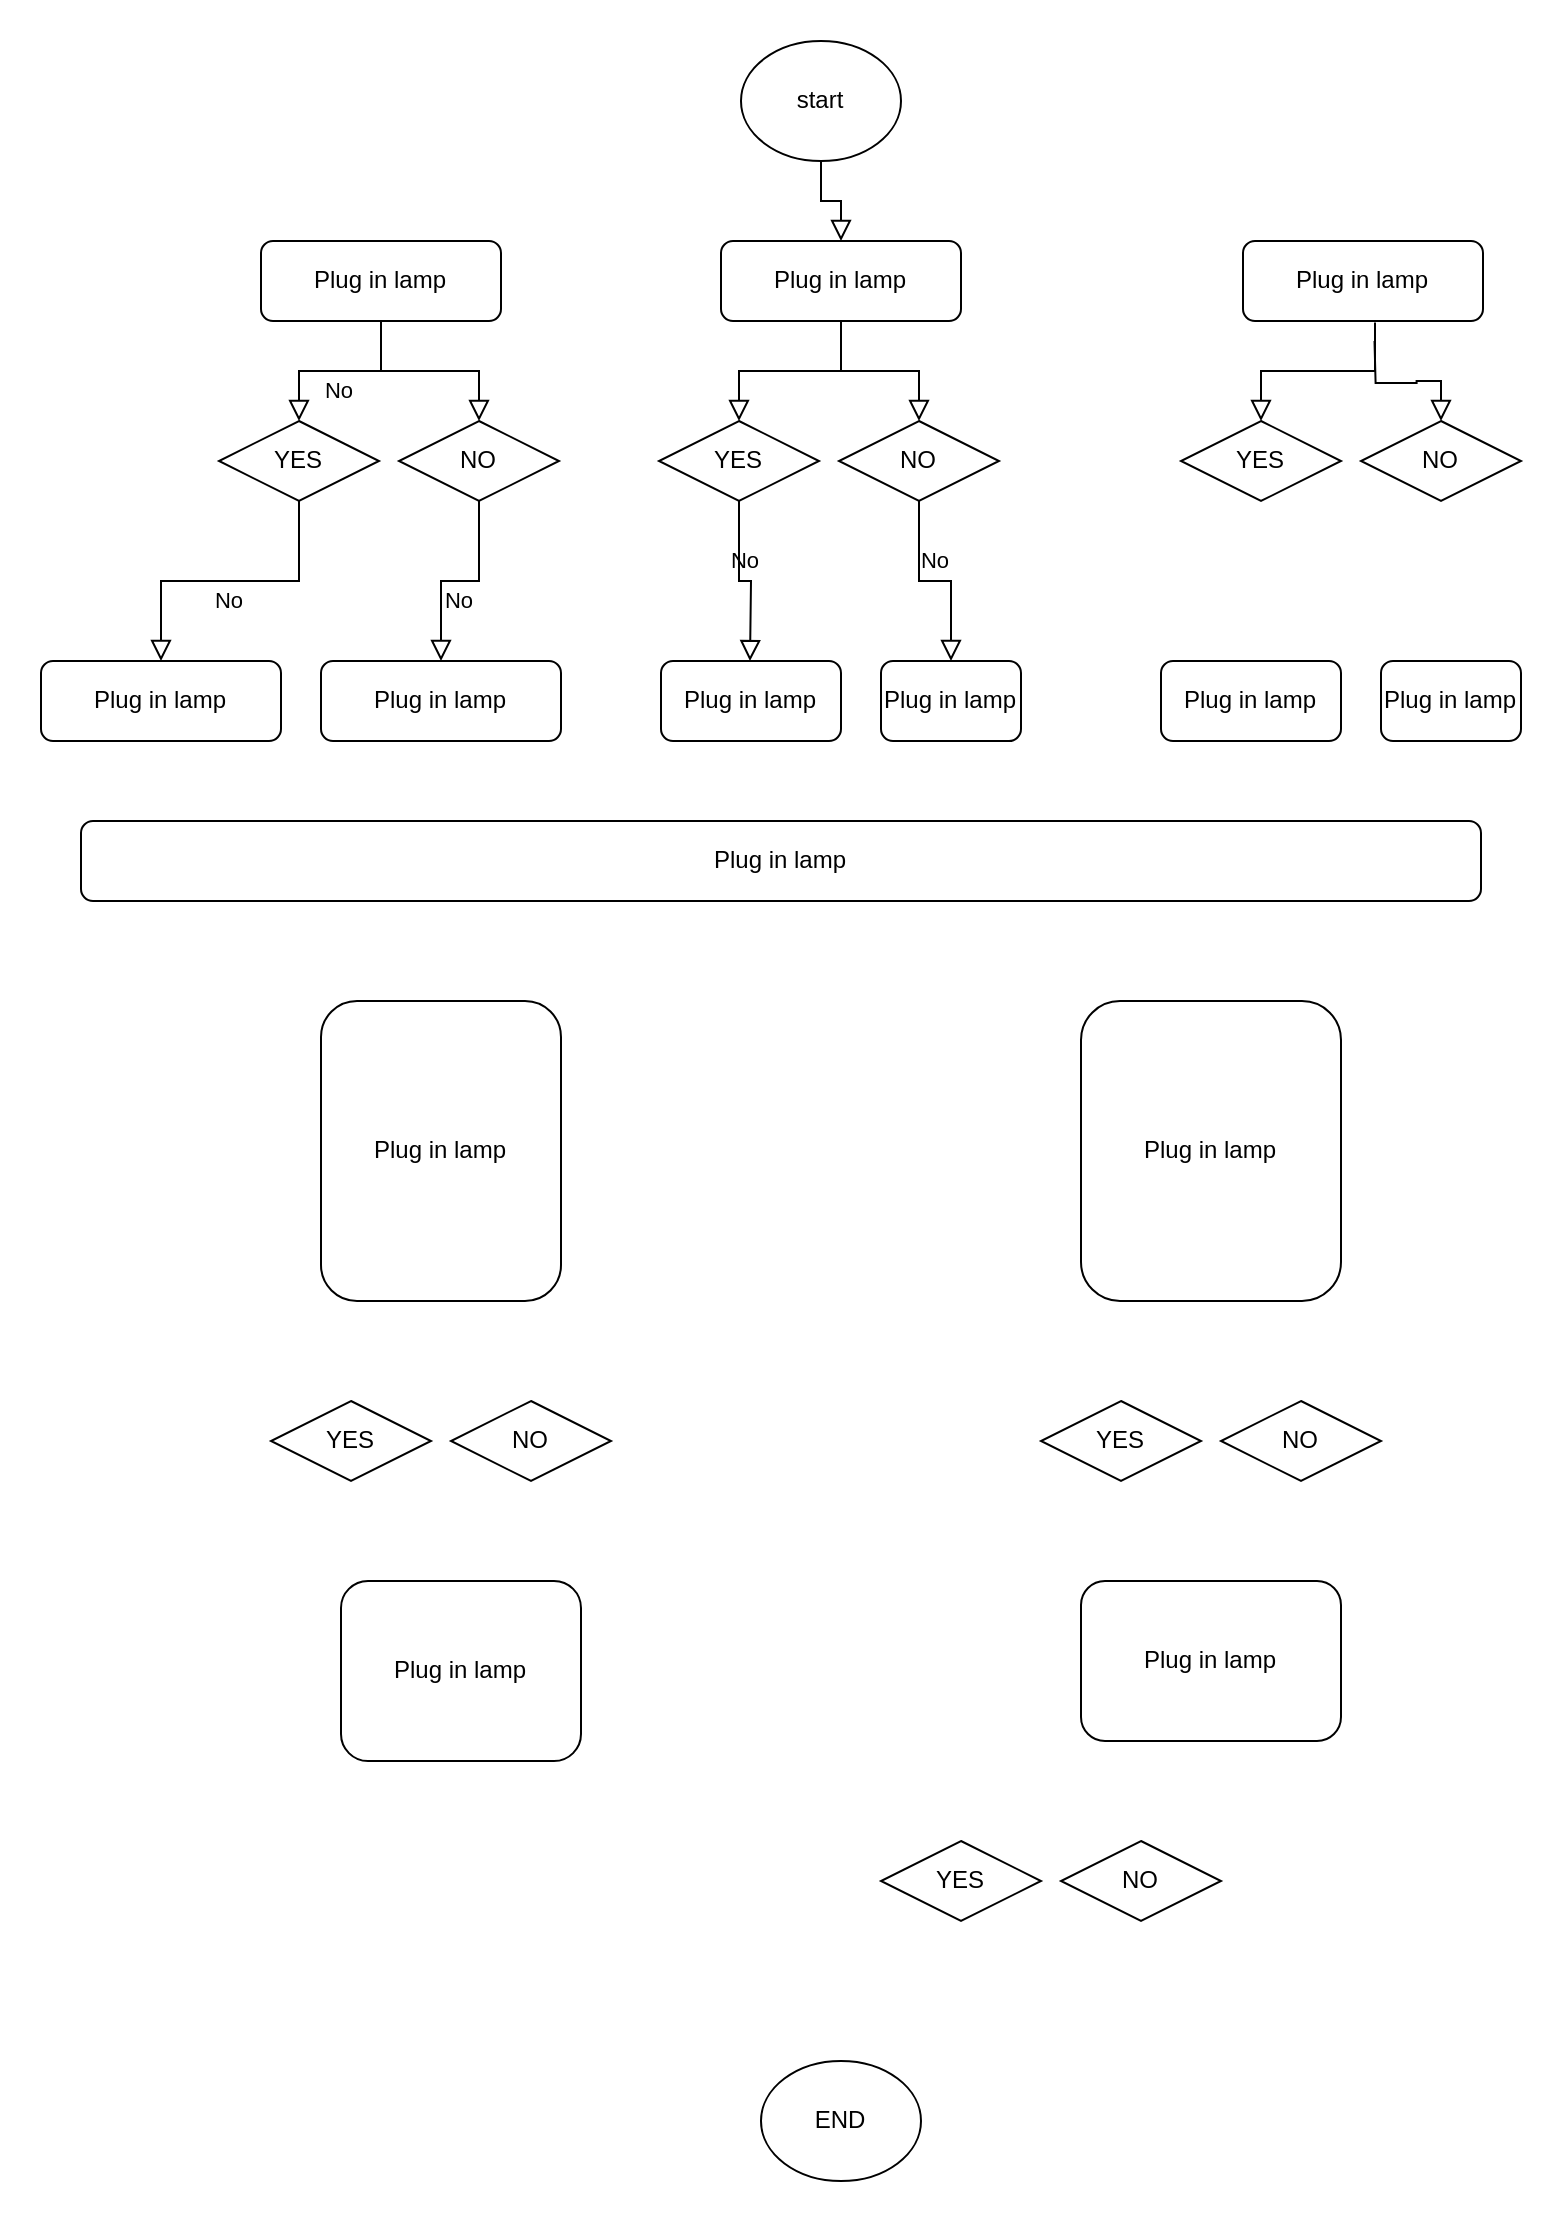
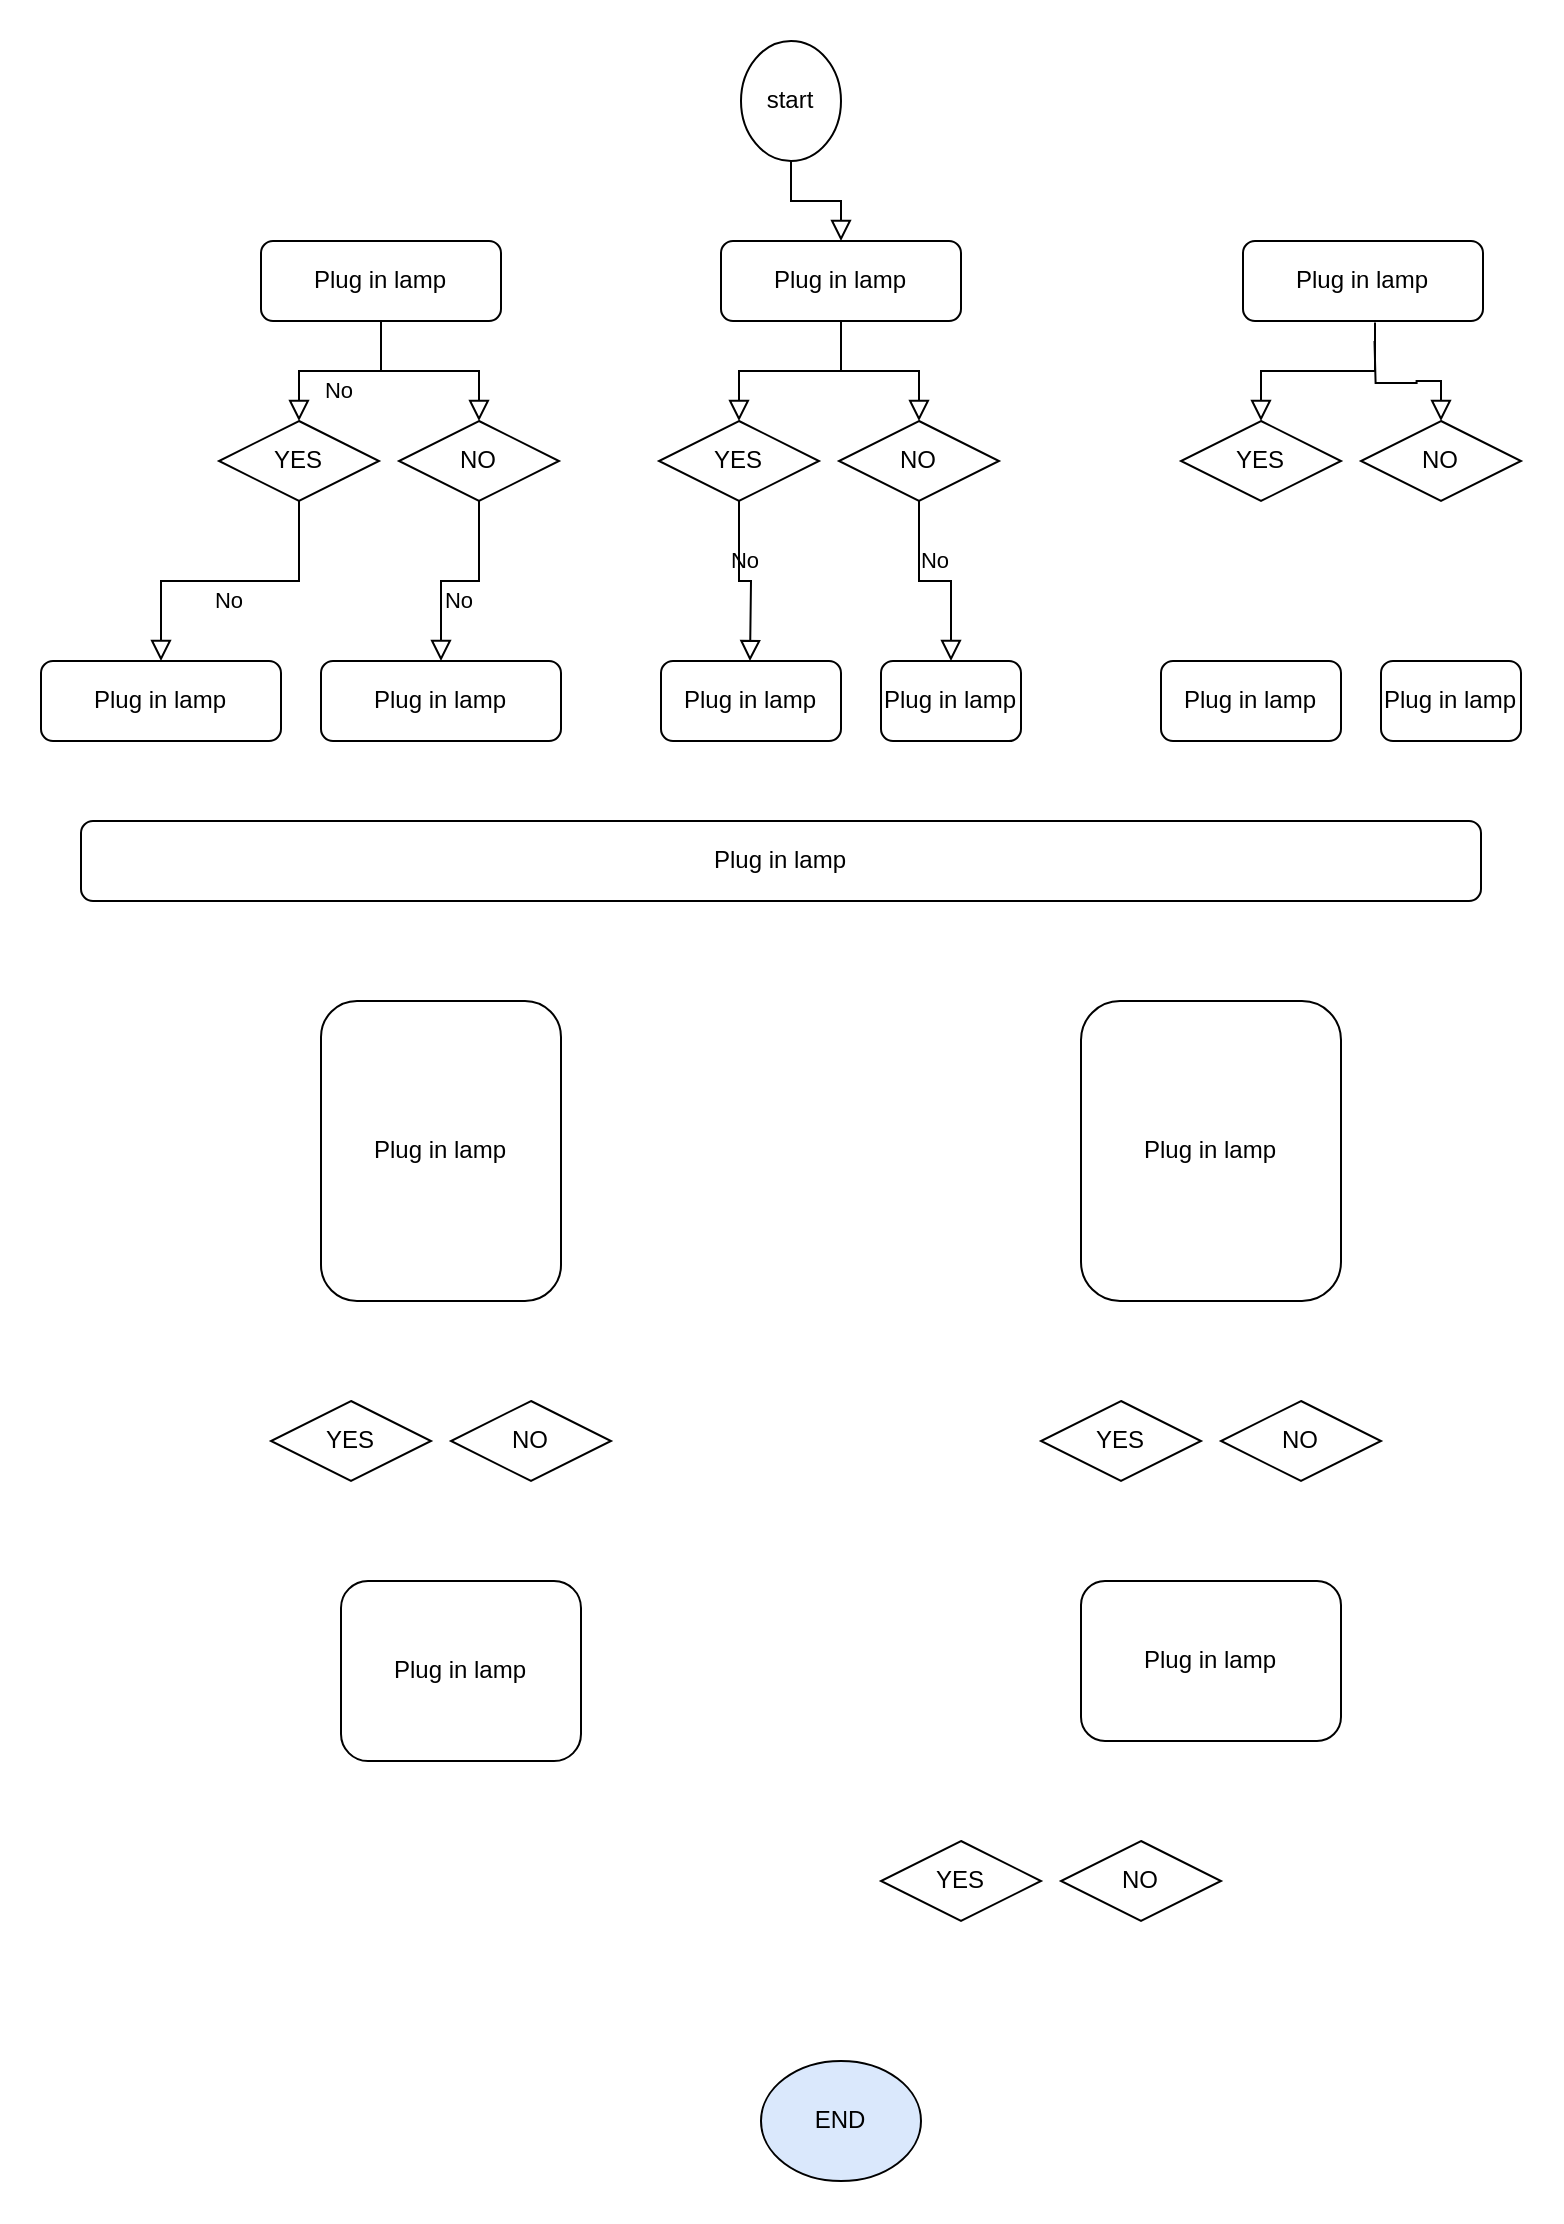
(821, 101) -> (791, 101)
(841, 2121) -> (841, 2121)
